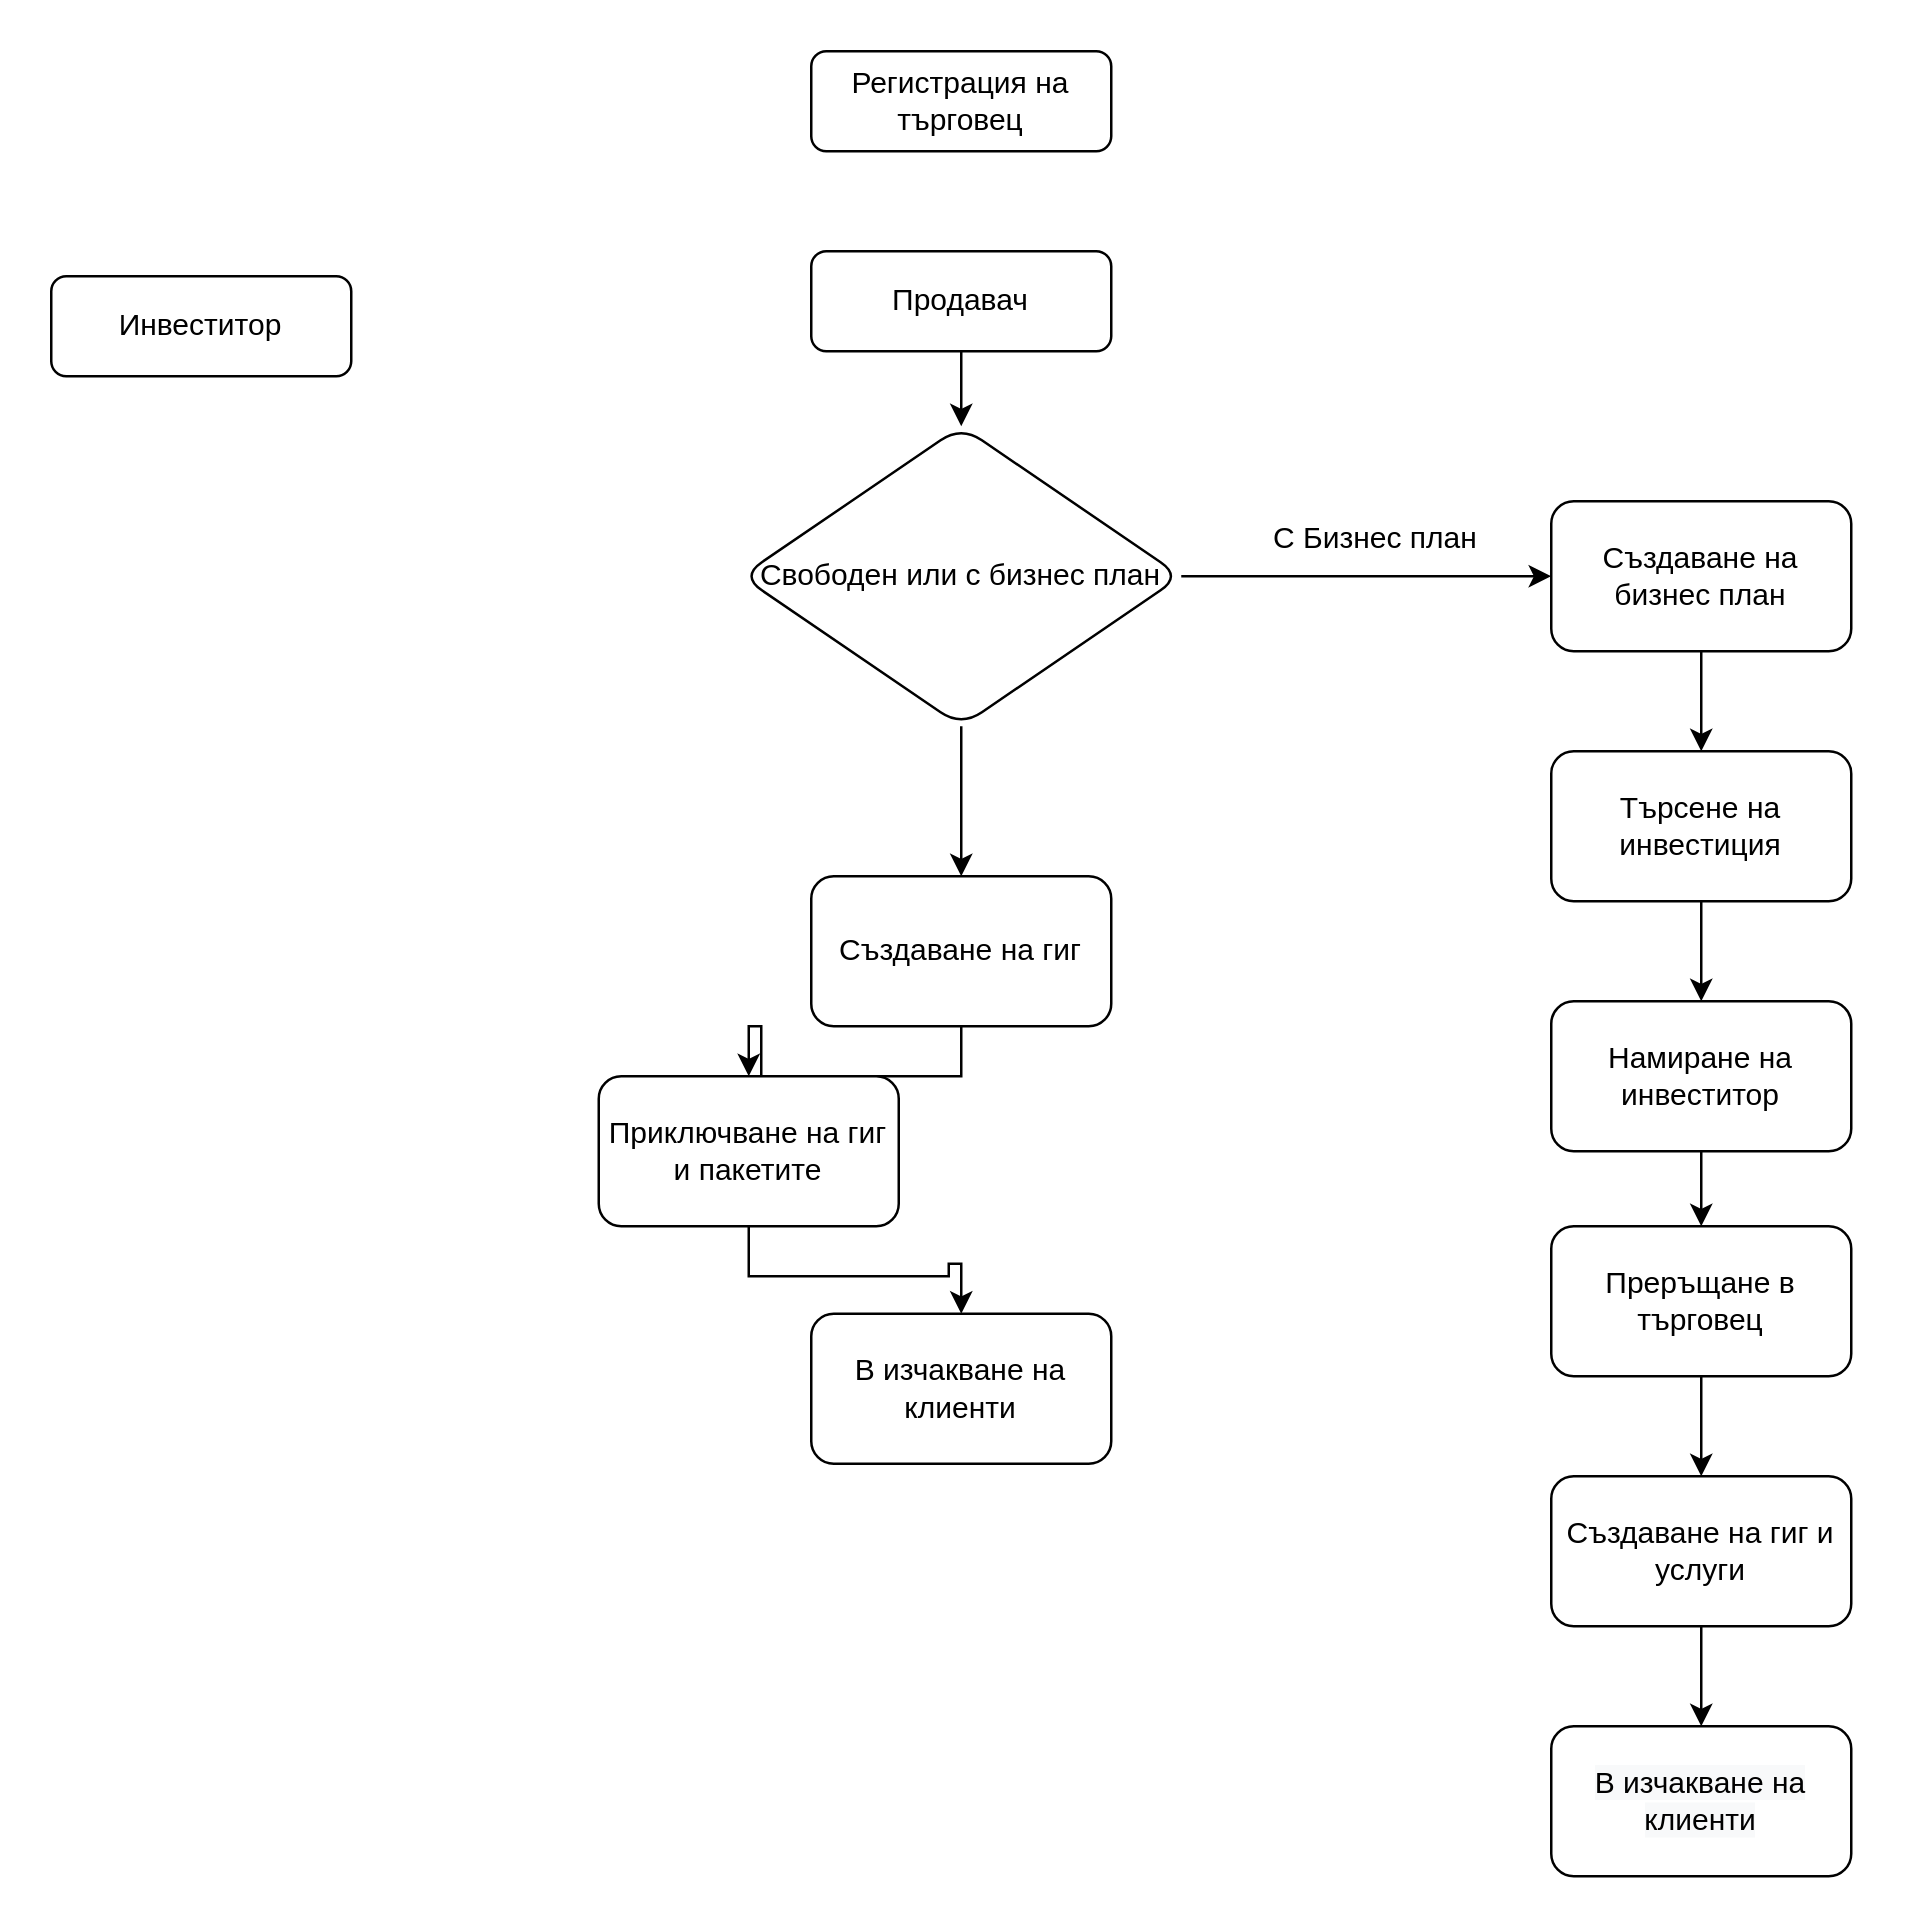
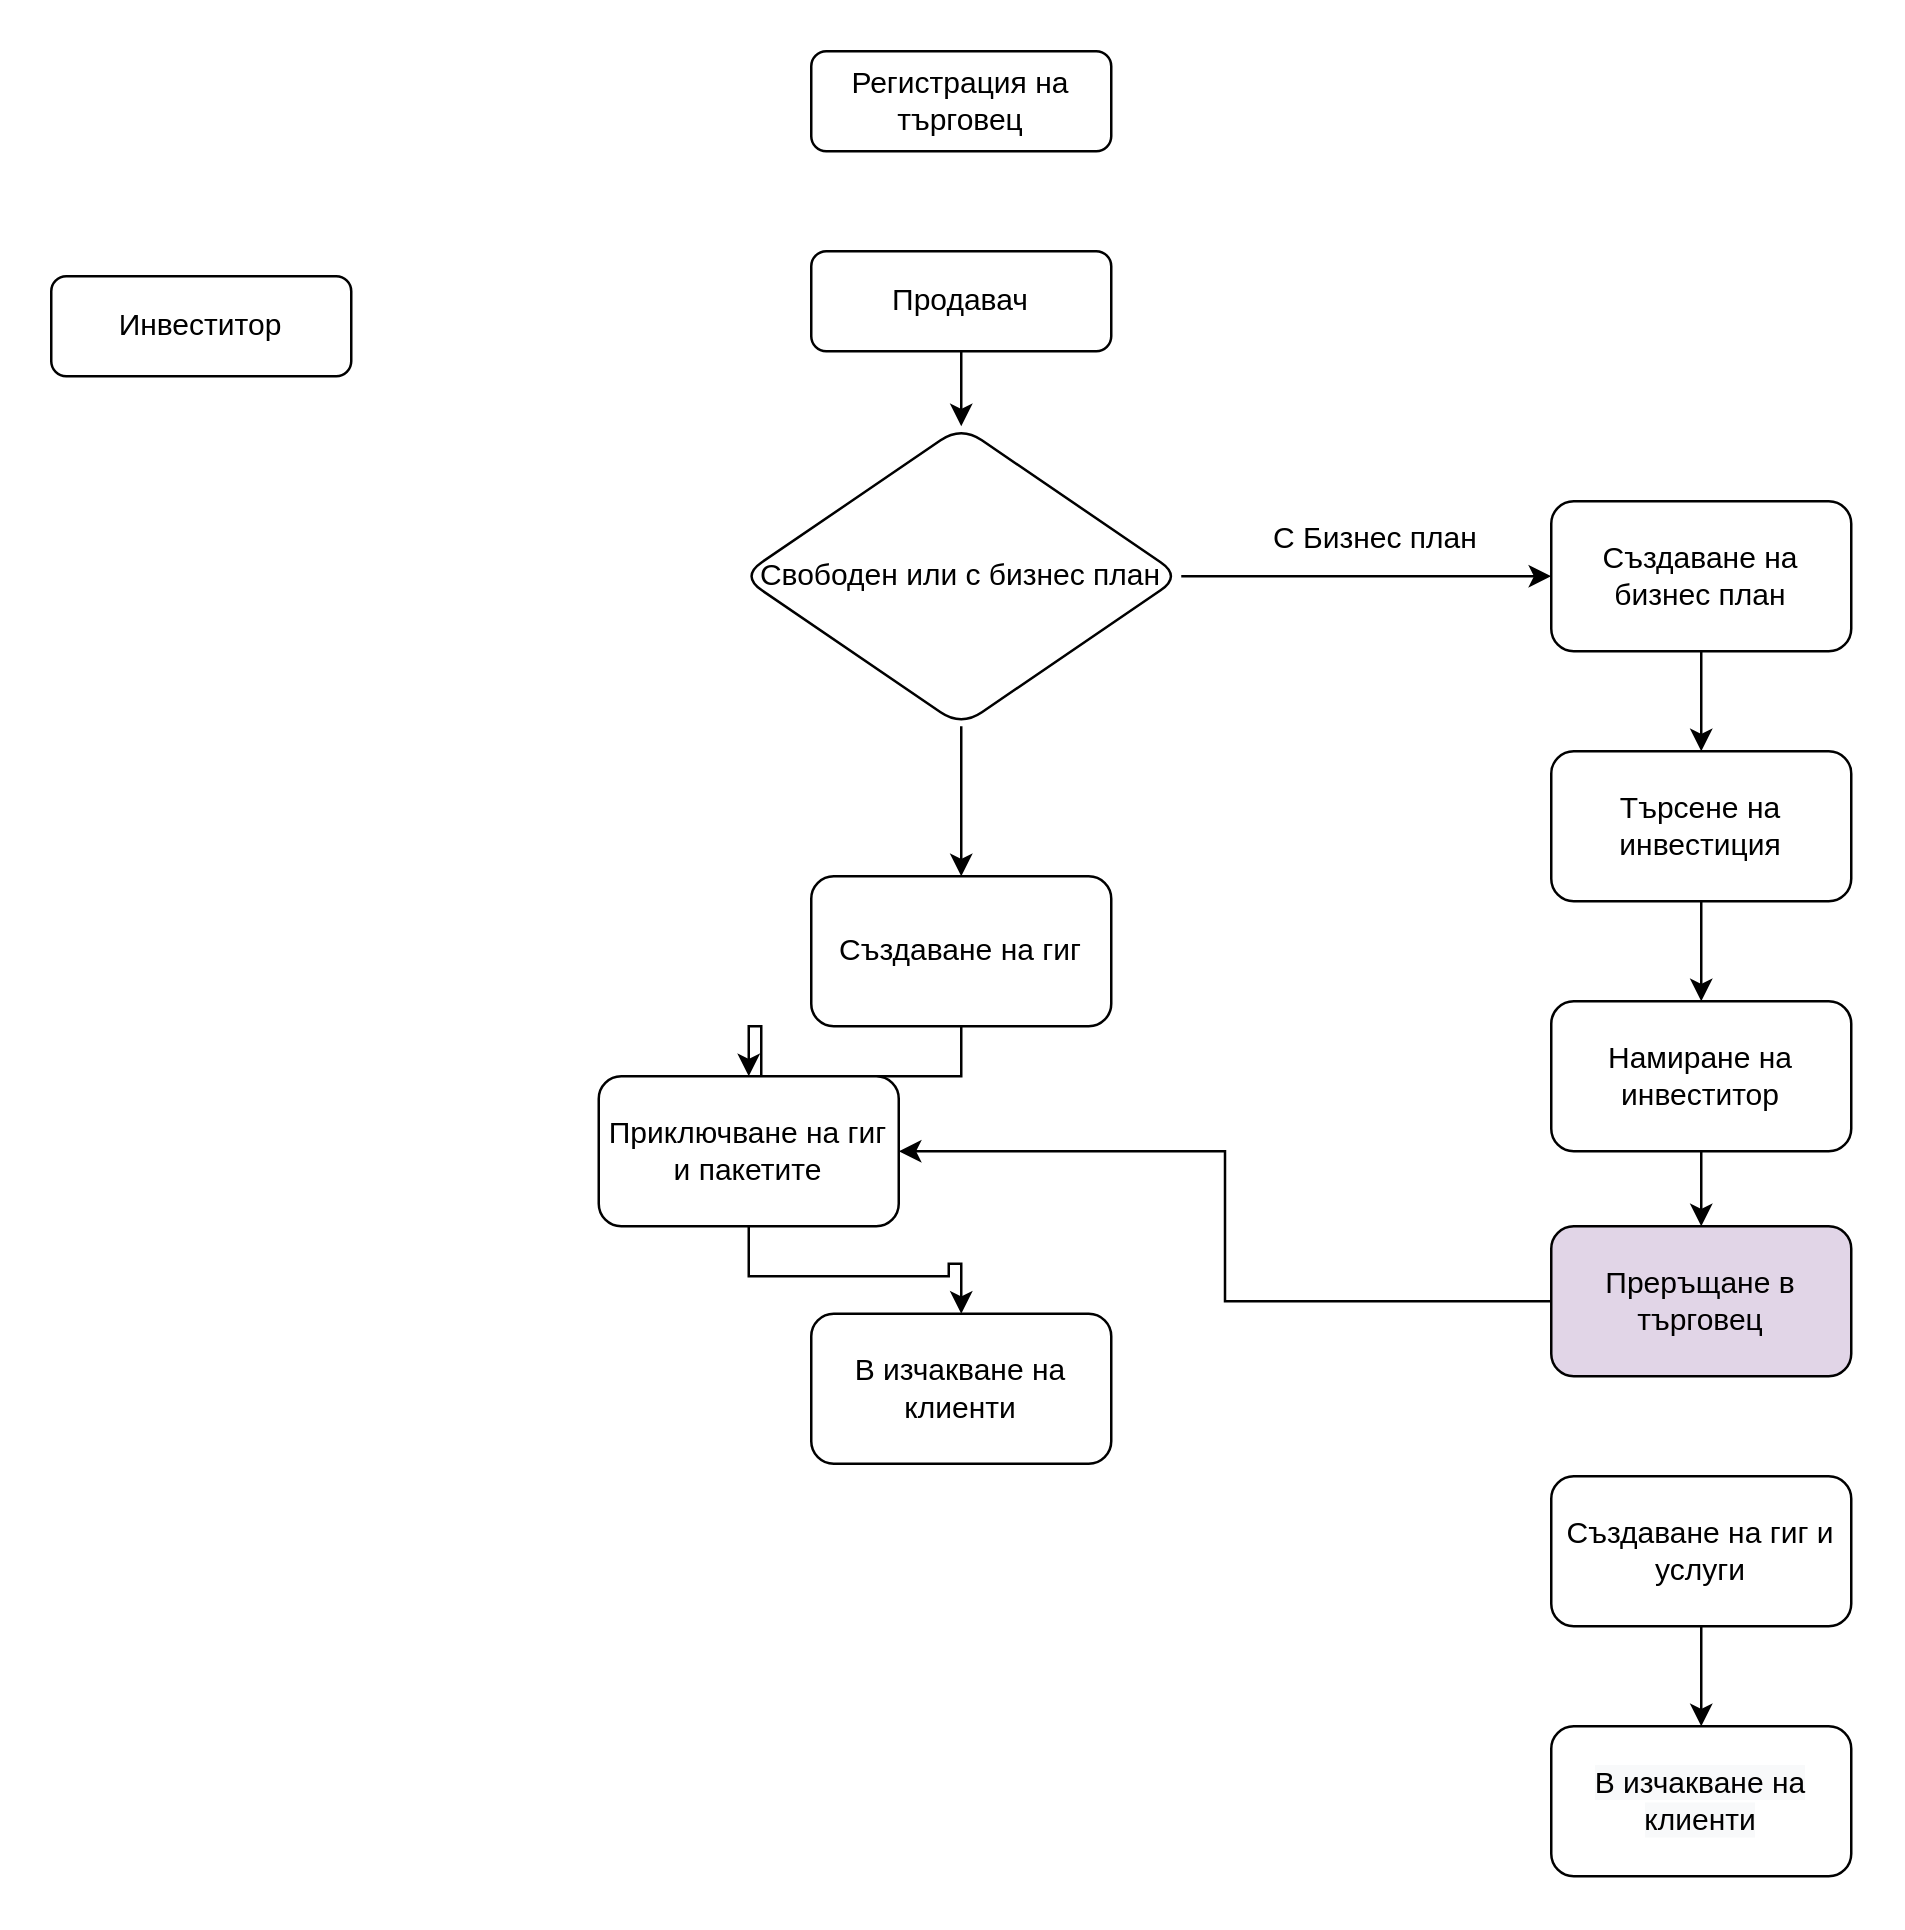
(1701, 1301) -> (1701, 1301)
(1701, 1418) -> (1225, 1234)
